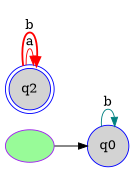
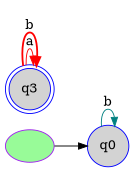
(30, 89) -> (30, 89)
